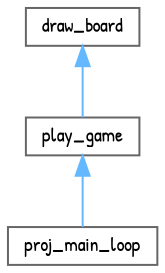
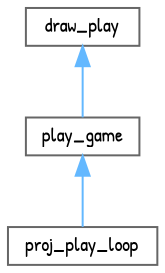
(83, 27) -> (83, 27)
(83, 246) -> (83, 246)
